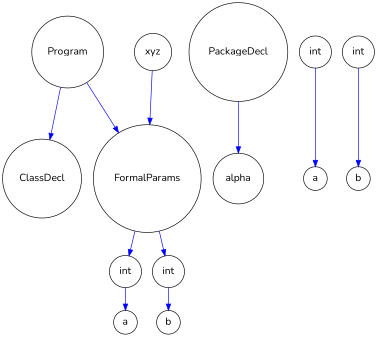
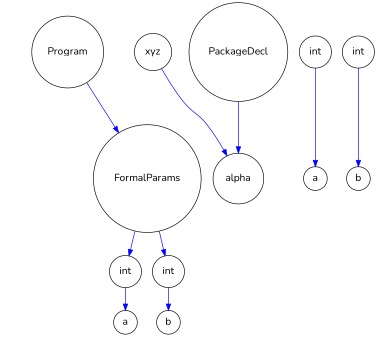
(151, 94) -> (192, 110)
(42, 179) -> none
